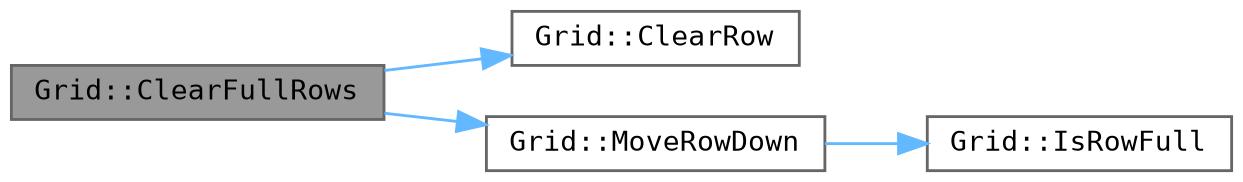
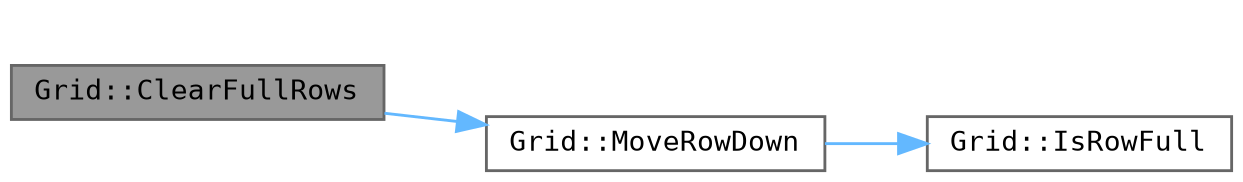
(656, 38) -> none
